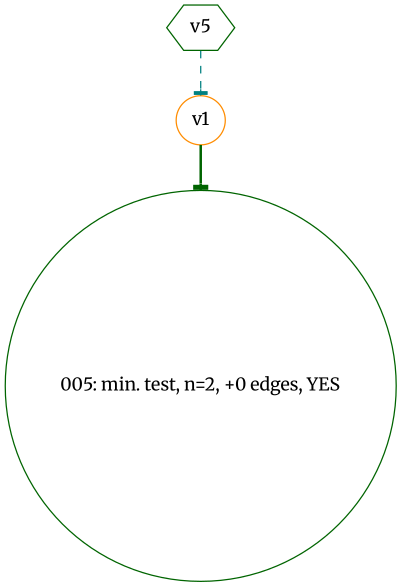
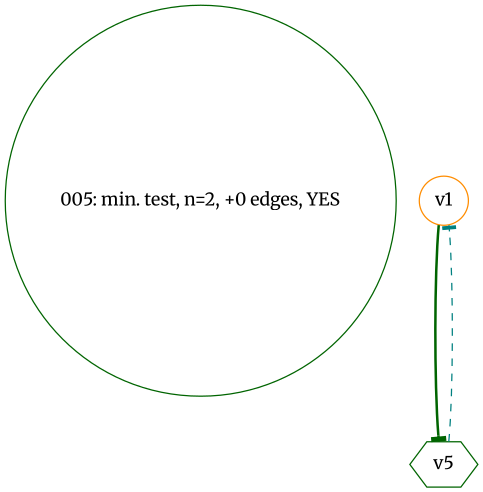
(201, 164) -> (435, 330)
